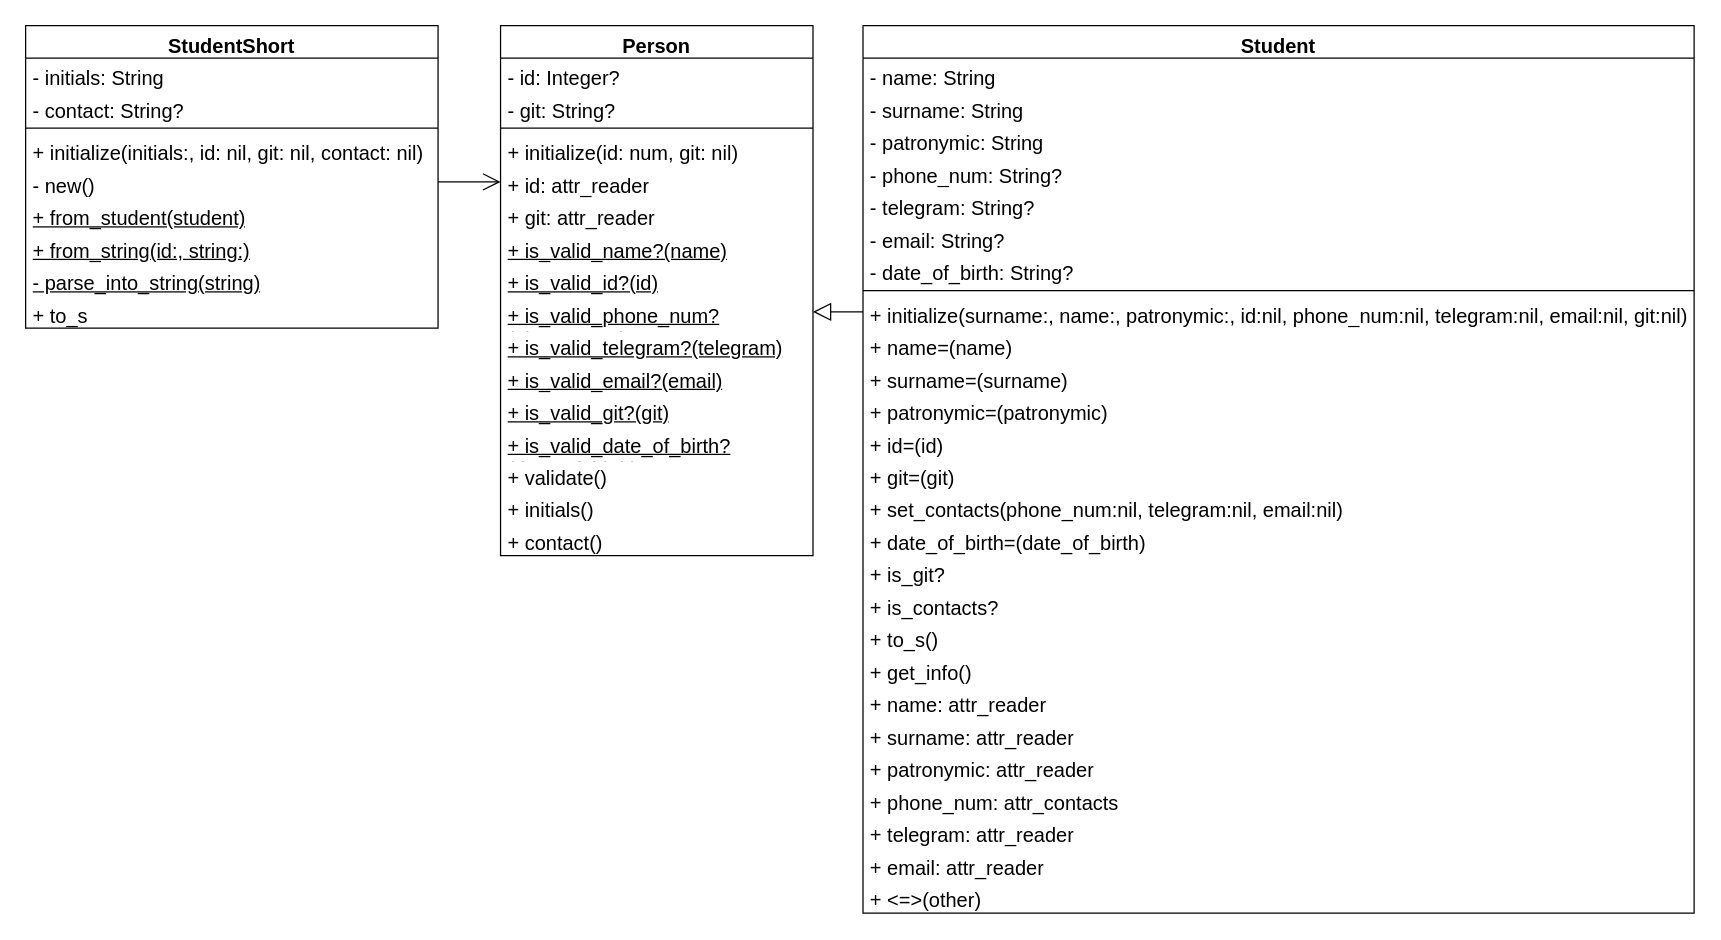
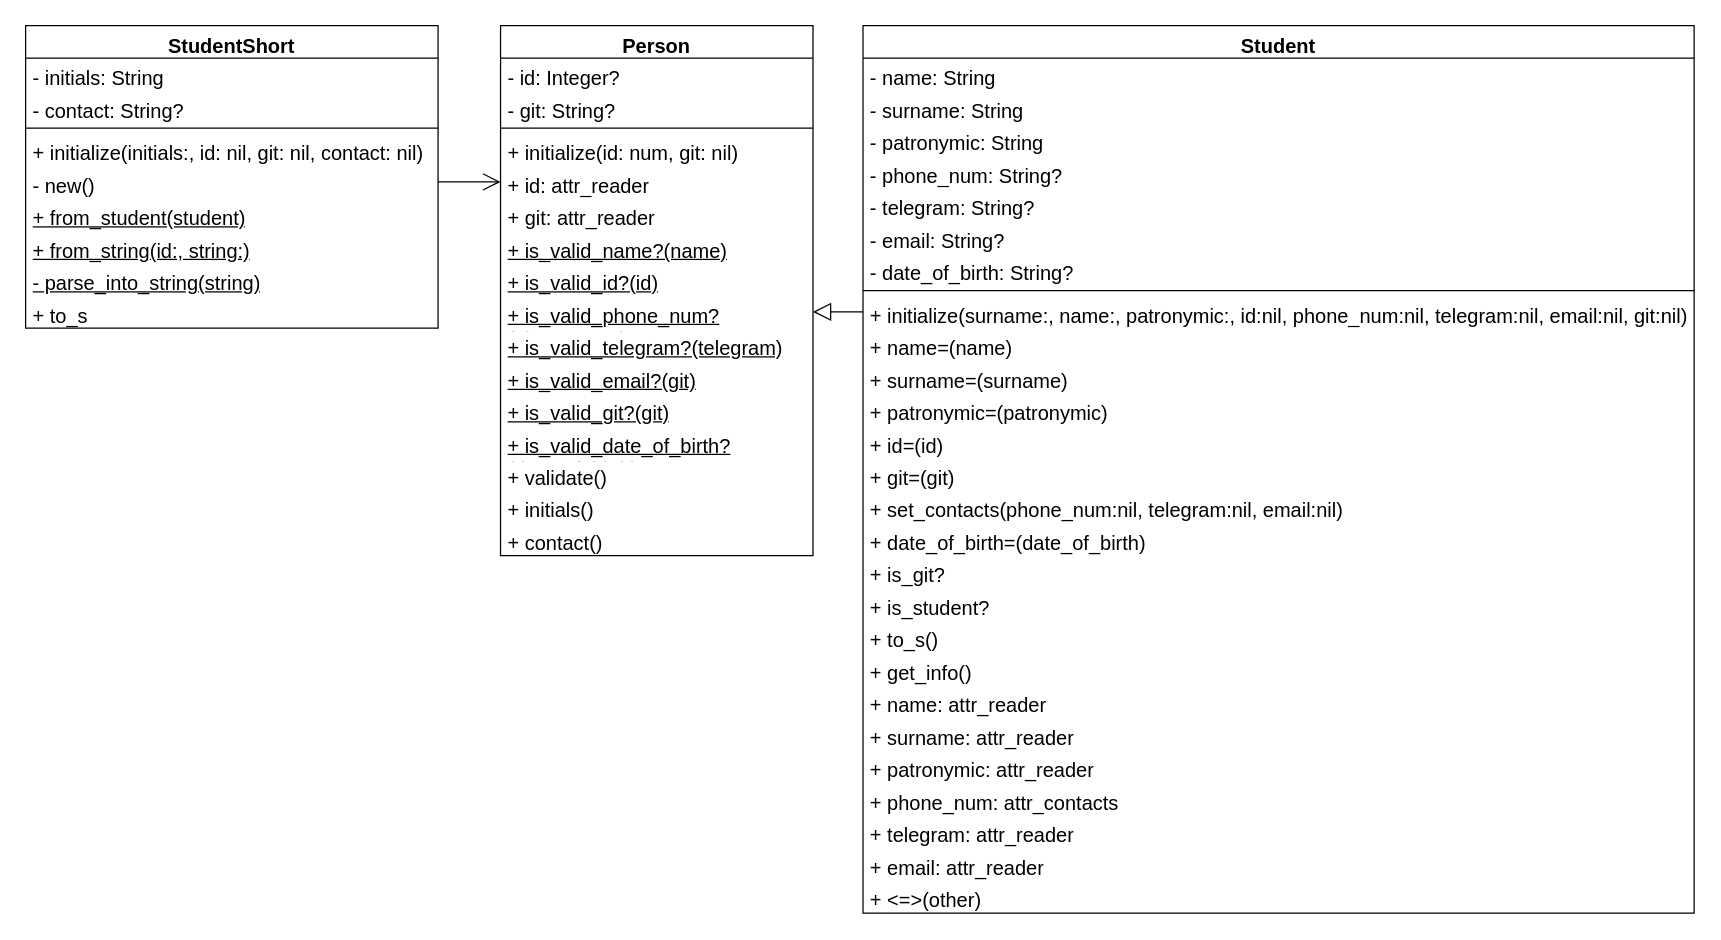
(622, 381) -> (613, 381)
(944, 609) -> (938, 609)
